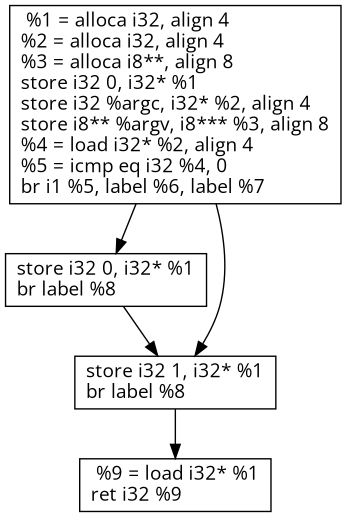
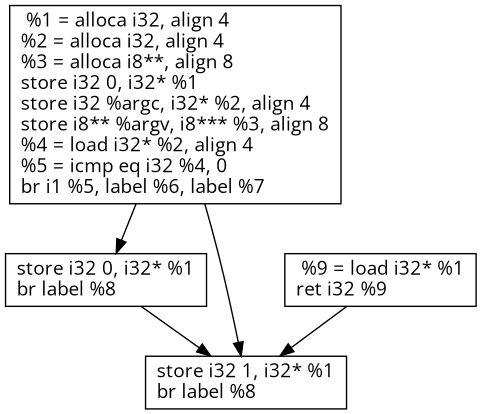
(175, 427) -> (319, 327)
